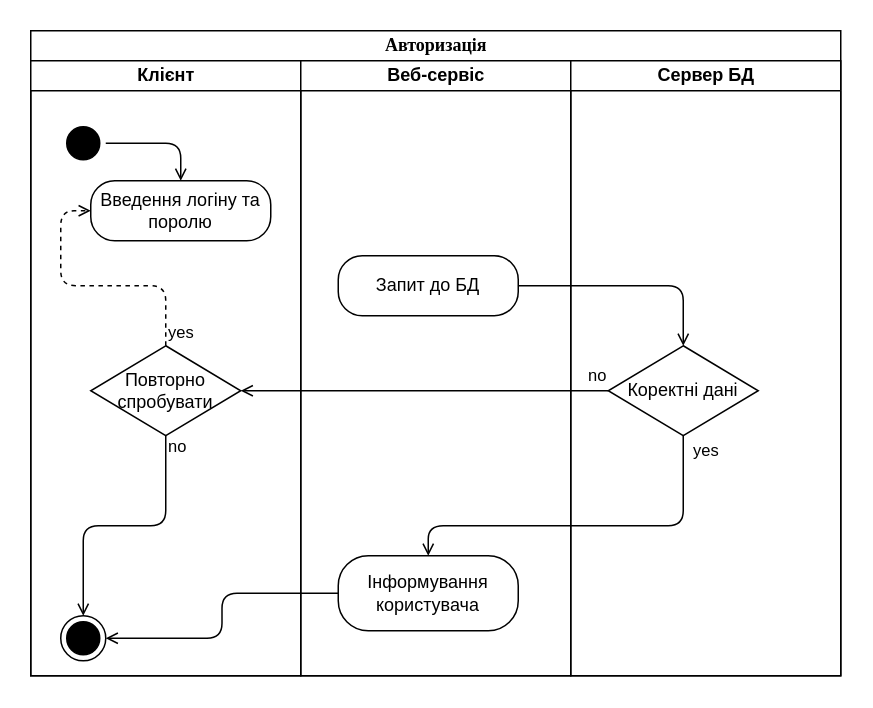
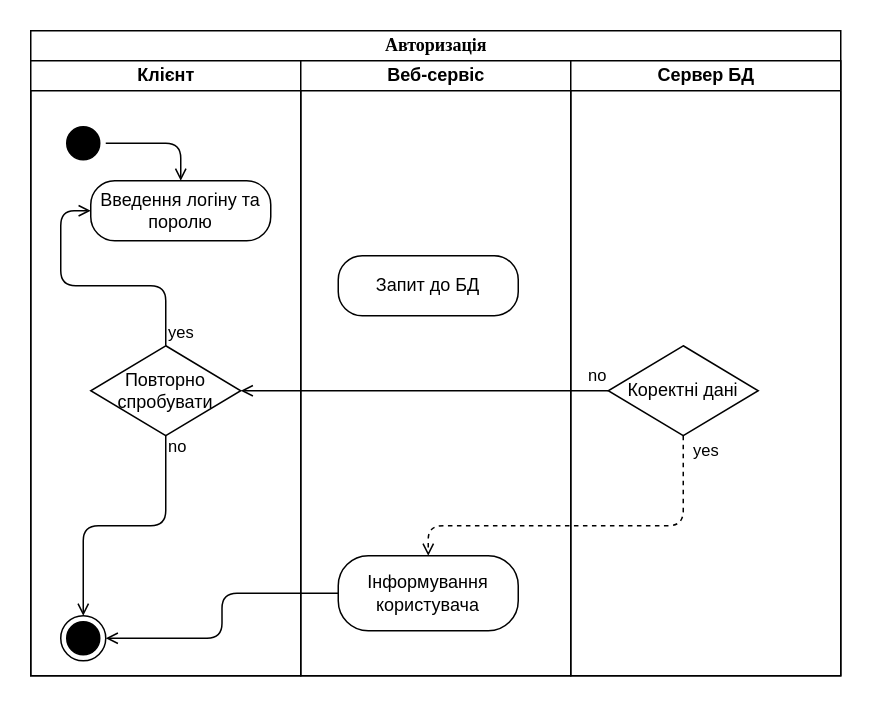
(96, 286) -> (96, 286)
(623, 286) -> none
(586, 526) -> (586, 526)
